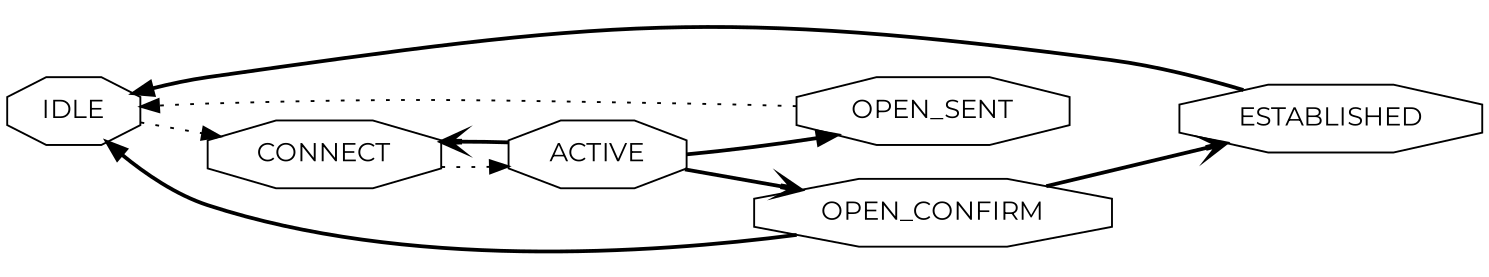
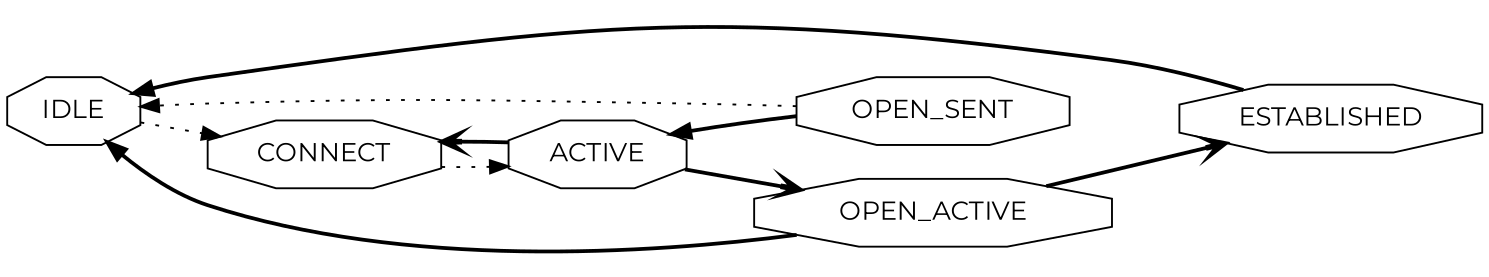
(752, 147) -> (743, 123)
(933, 213) -> (933, 213)
